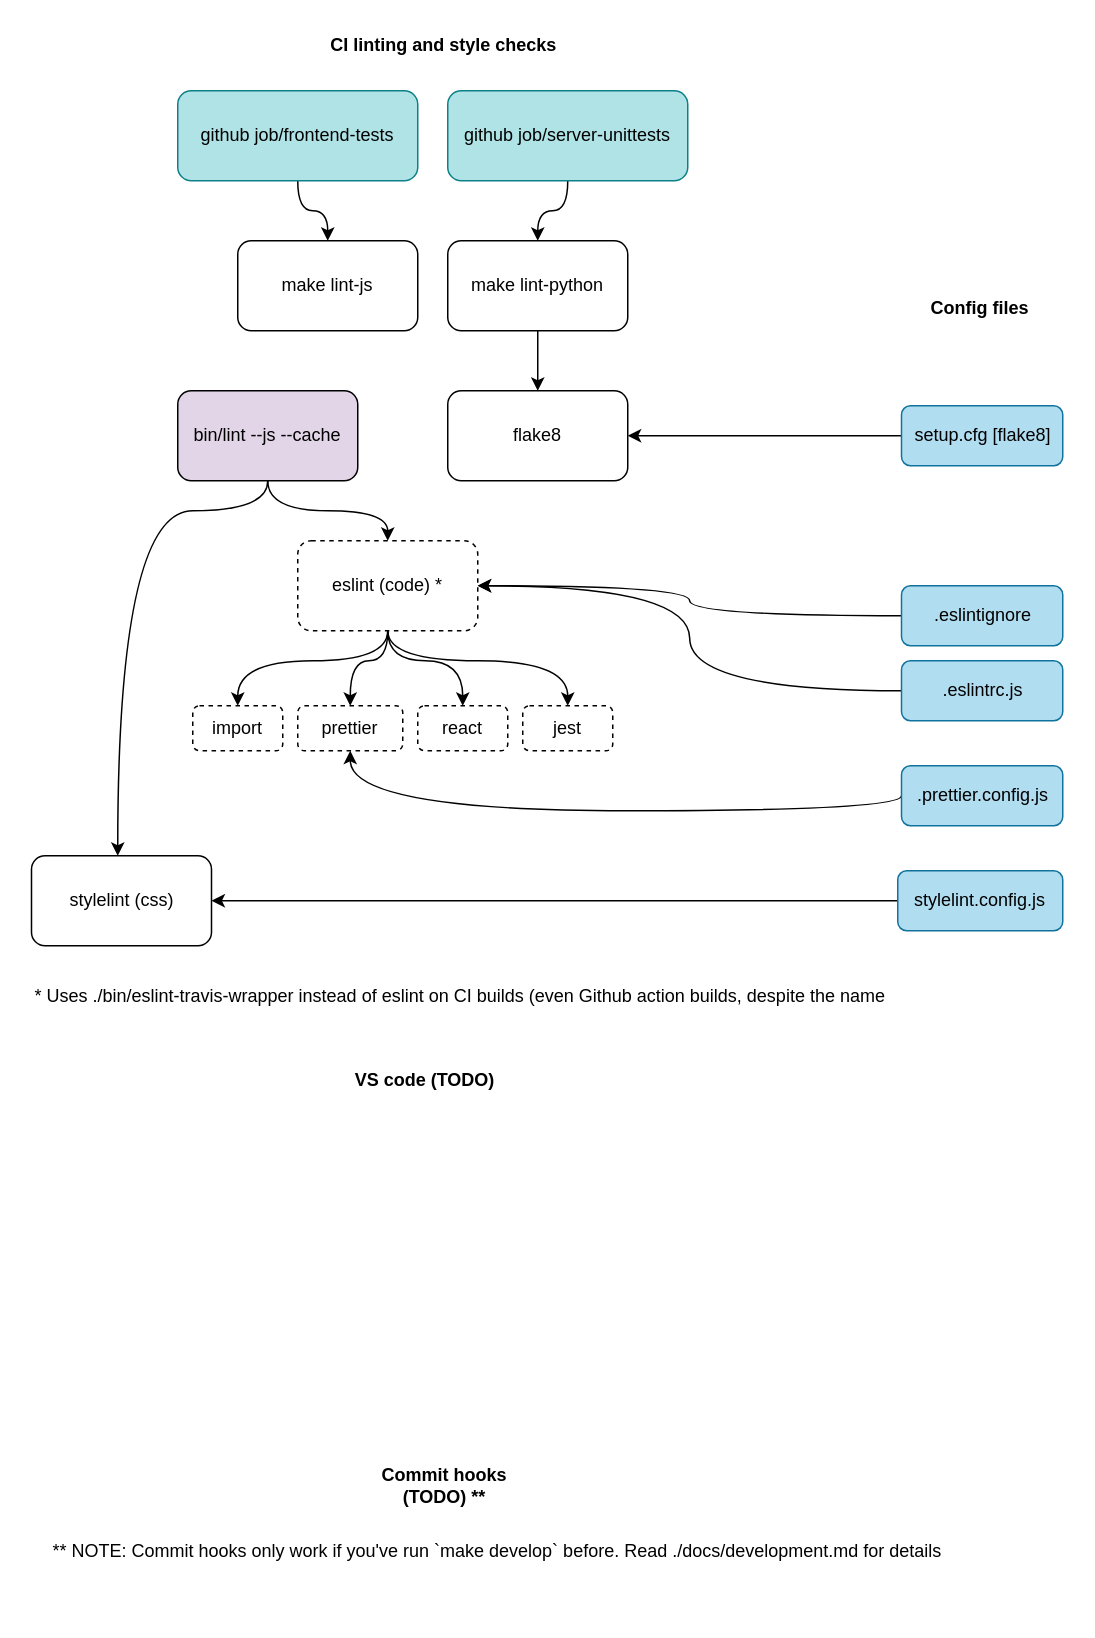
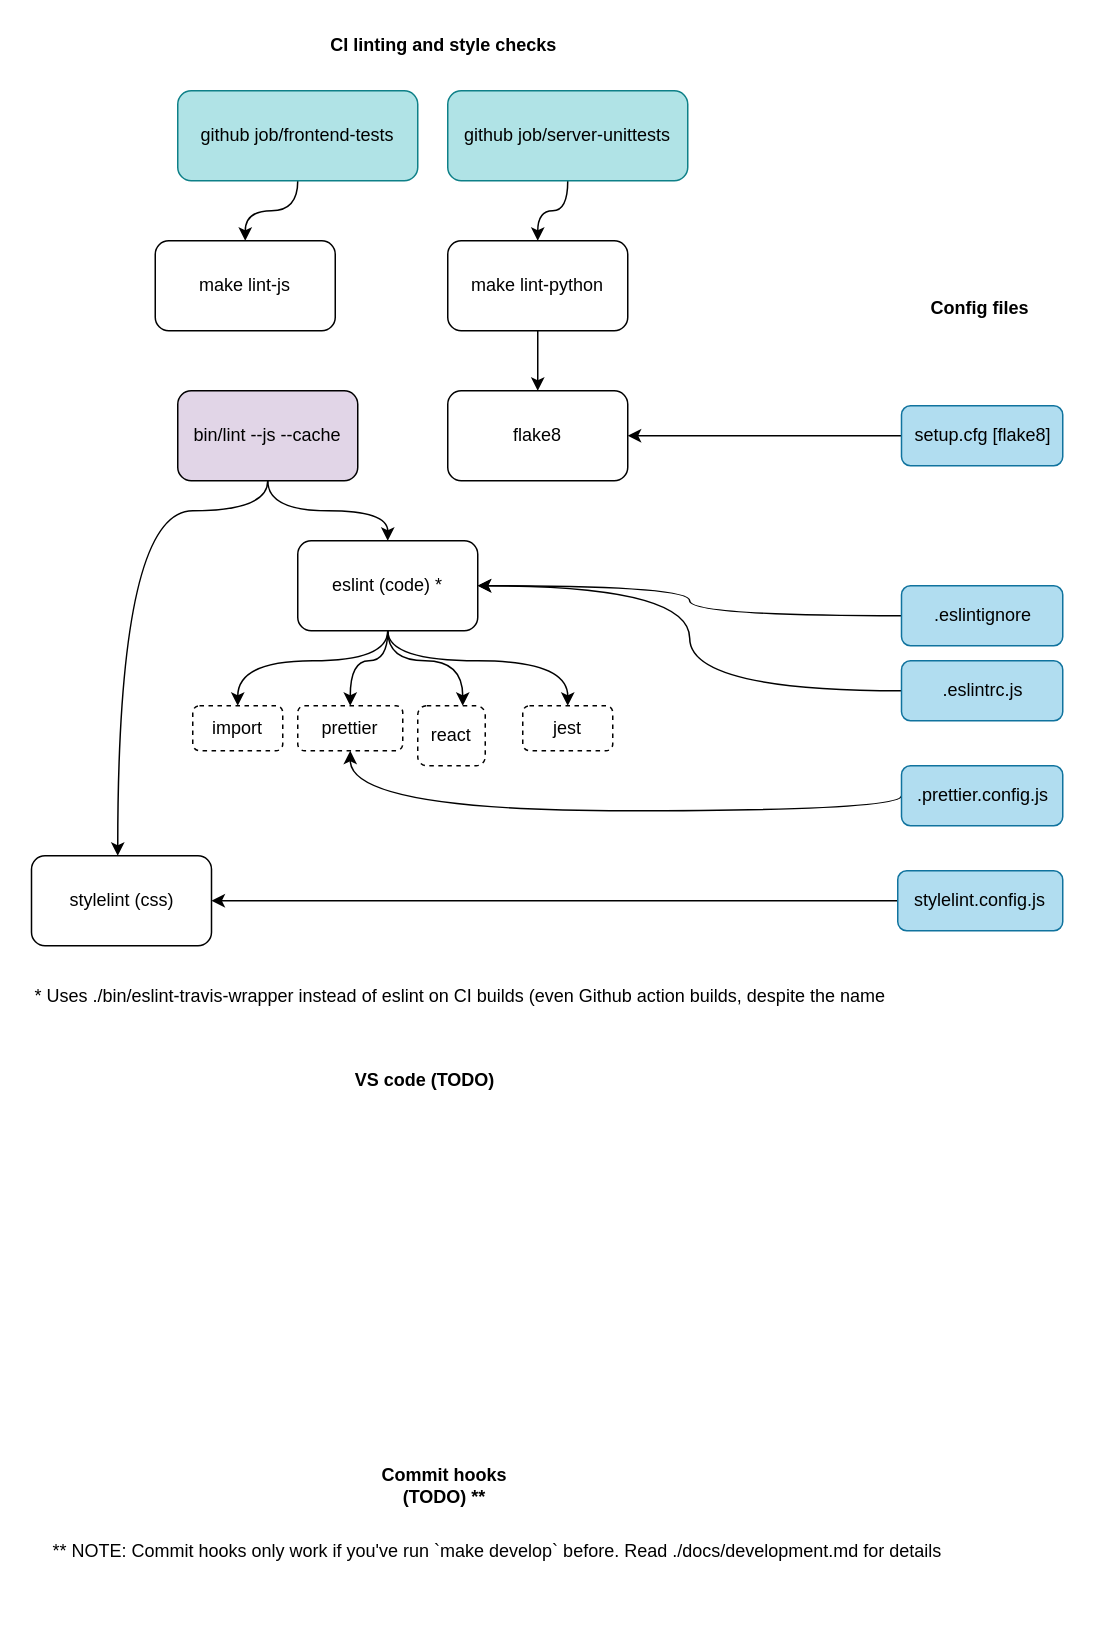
(328, 286) -> (245, 286)
(388, 586) -> (388, 586)
(463, 728) -> (452, 736)
